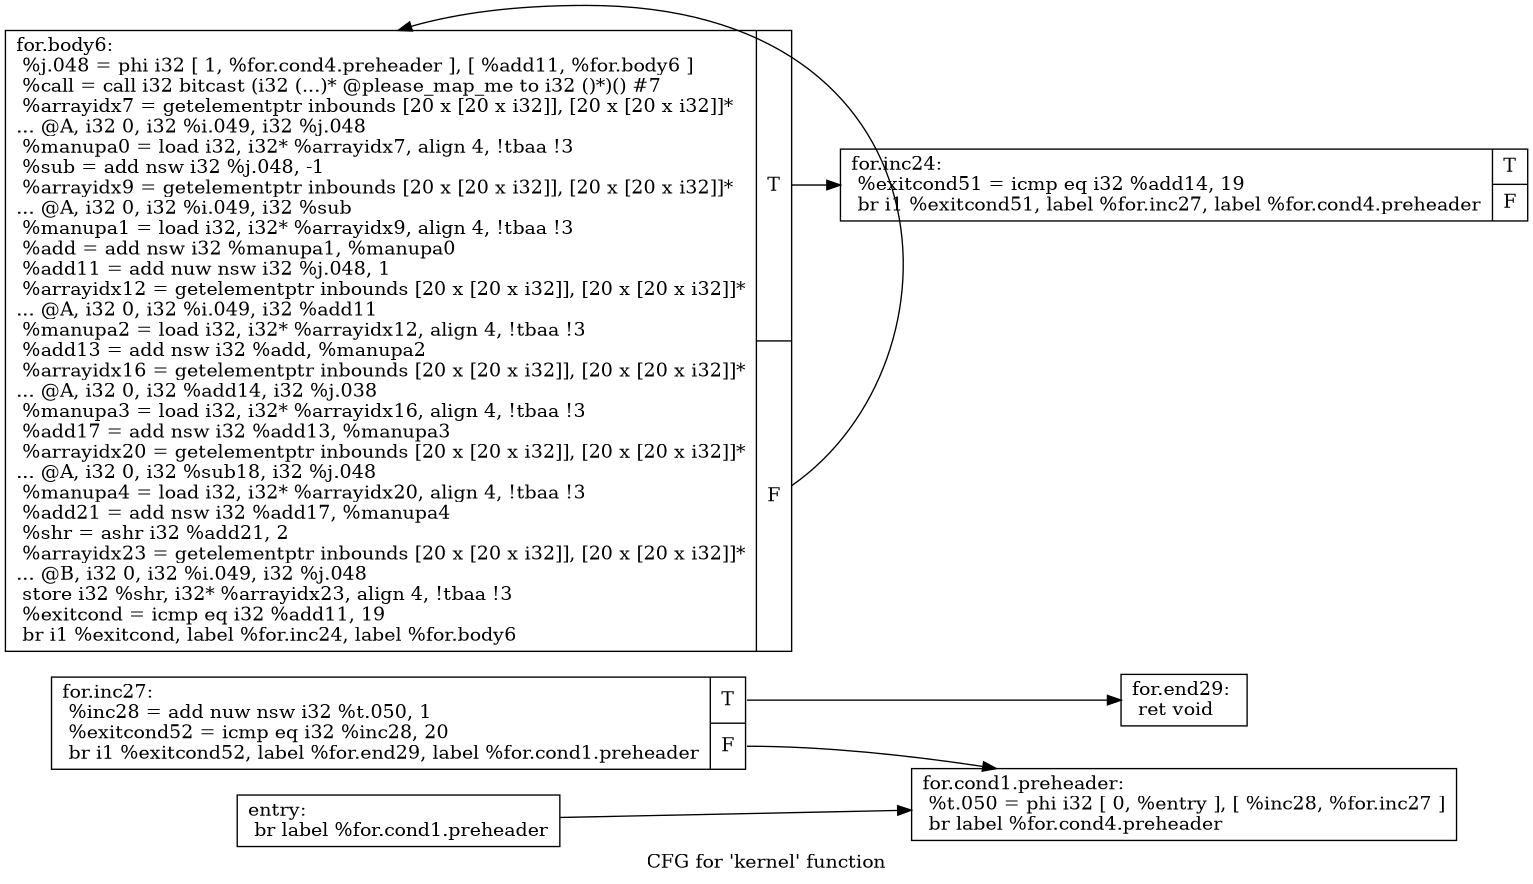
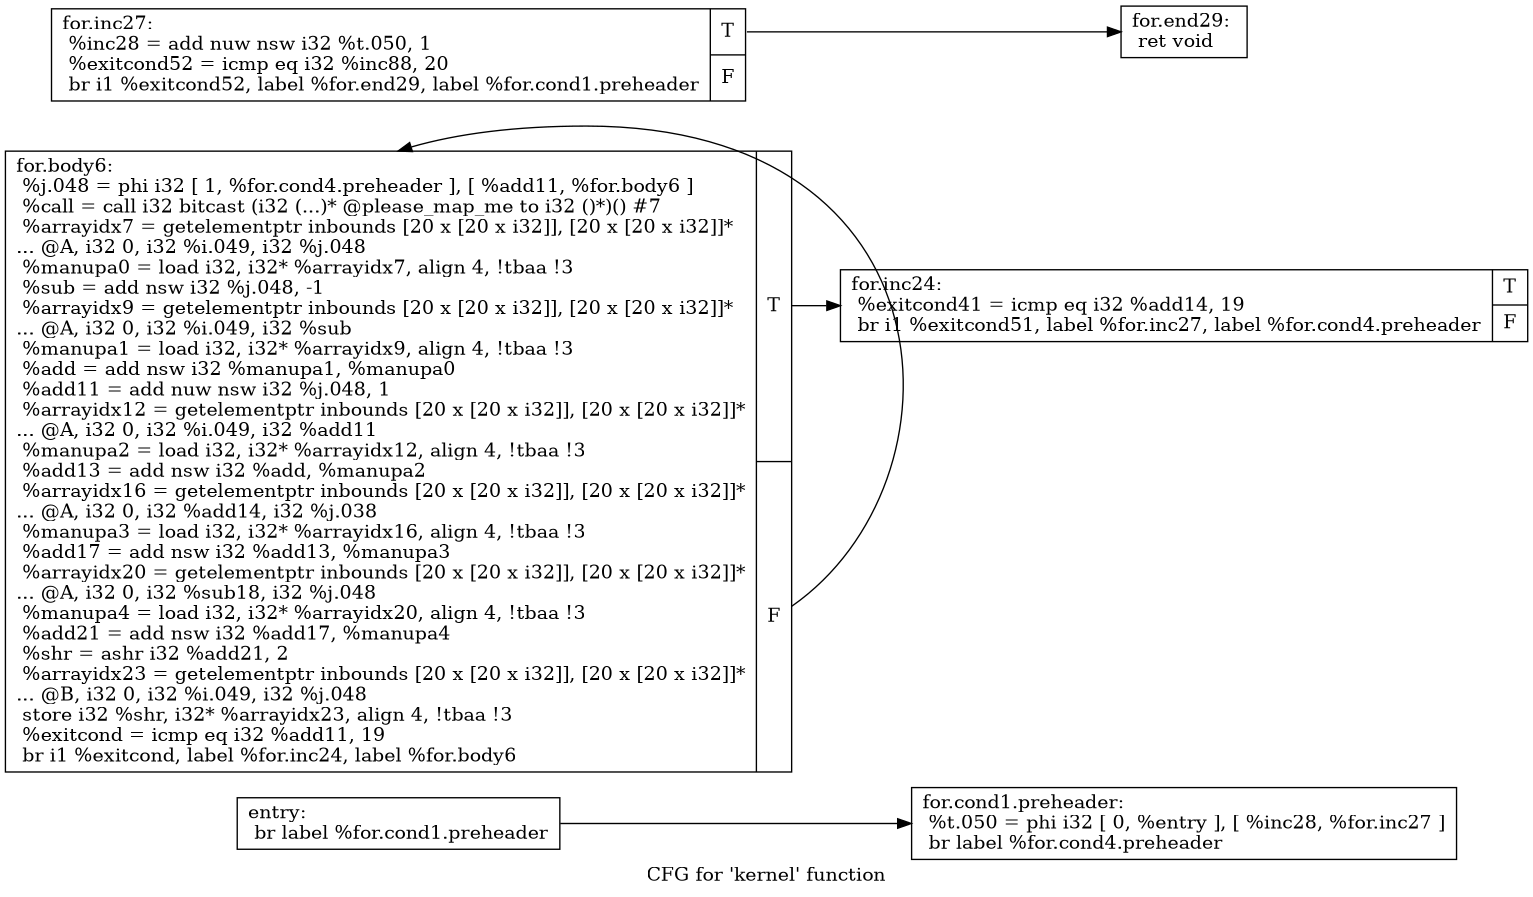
(1049, 184) -> (1049, 305)
(256, 733) -> (256, 64)
(865, 752) -> none
